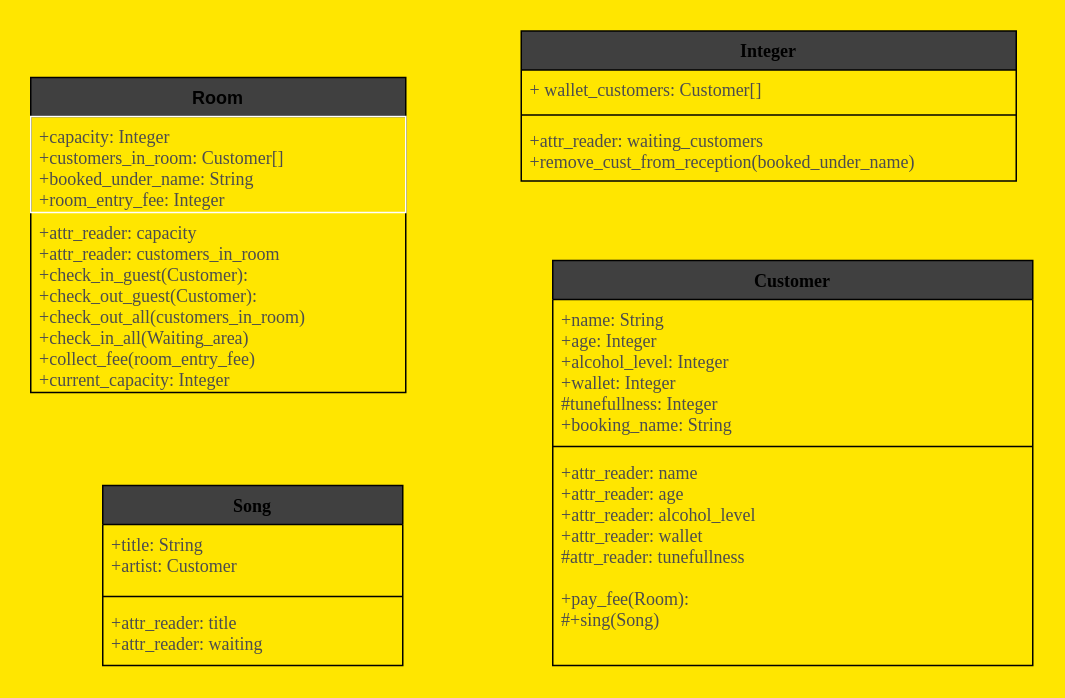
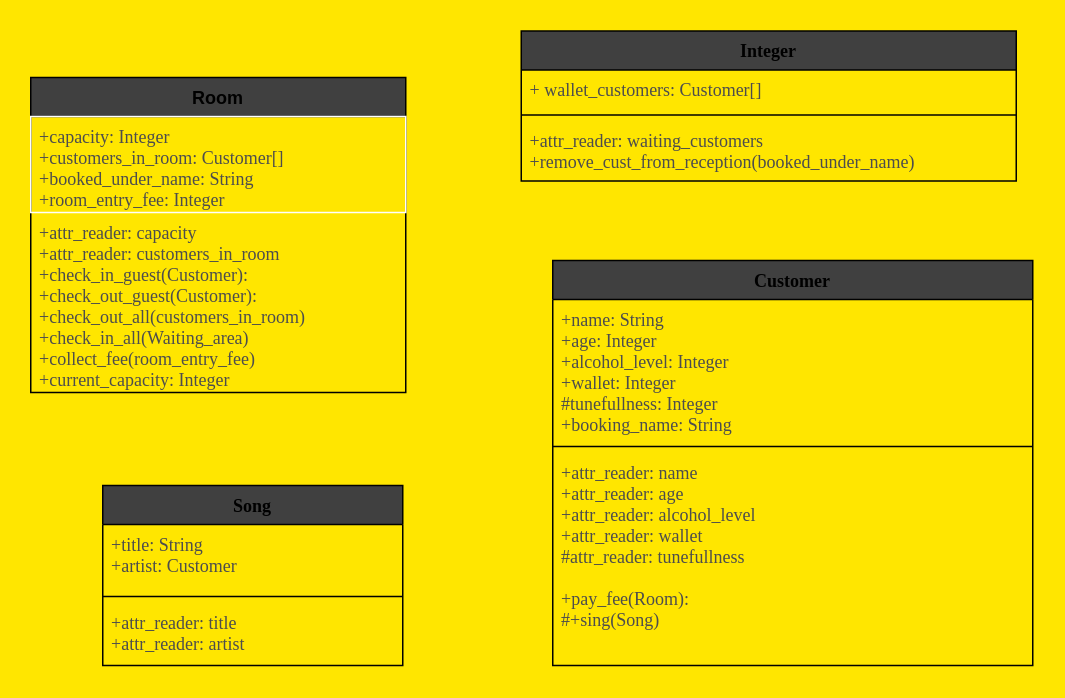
(197, 623) -> (197, 623)
